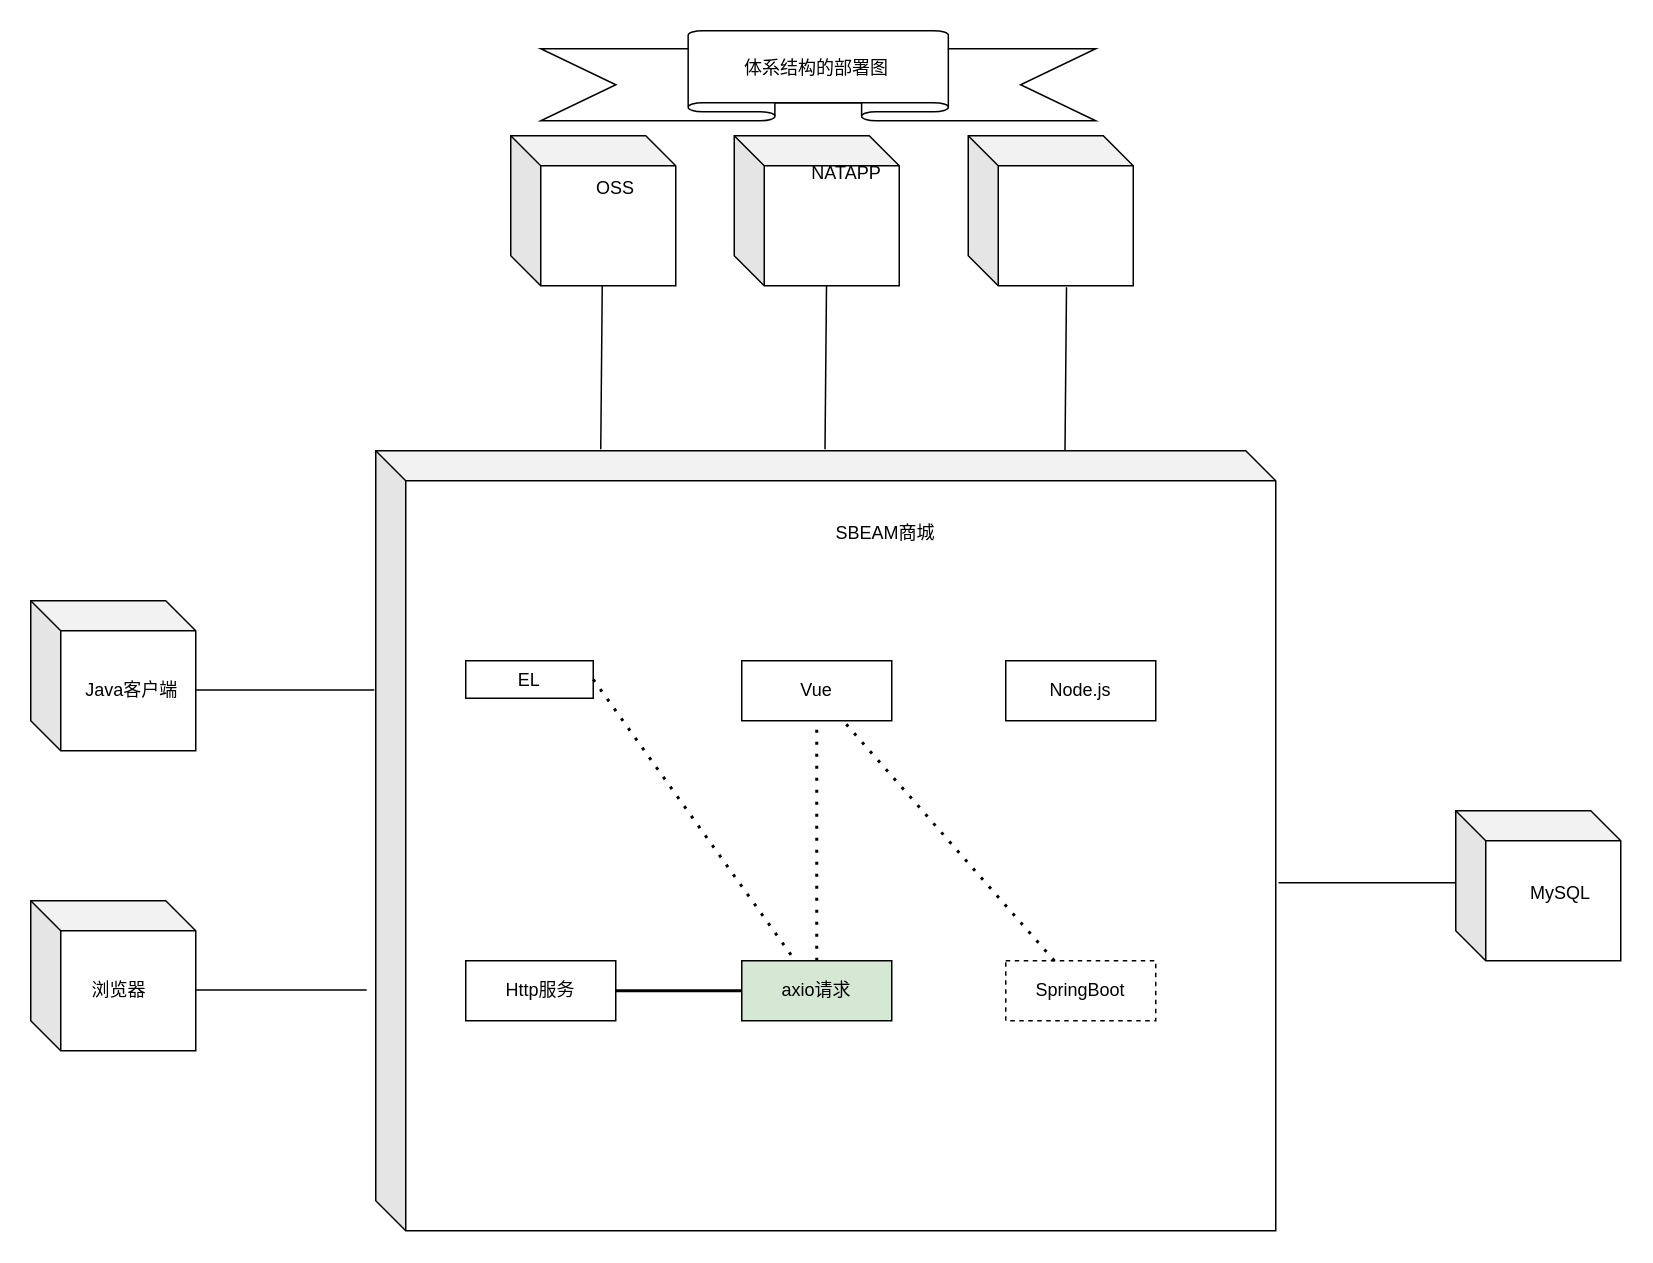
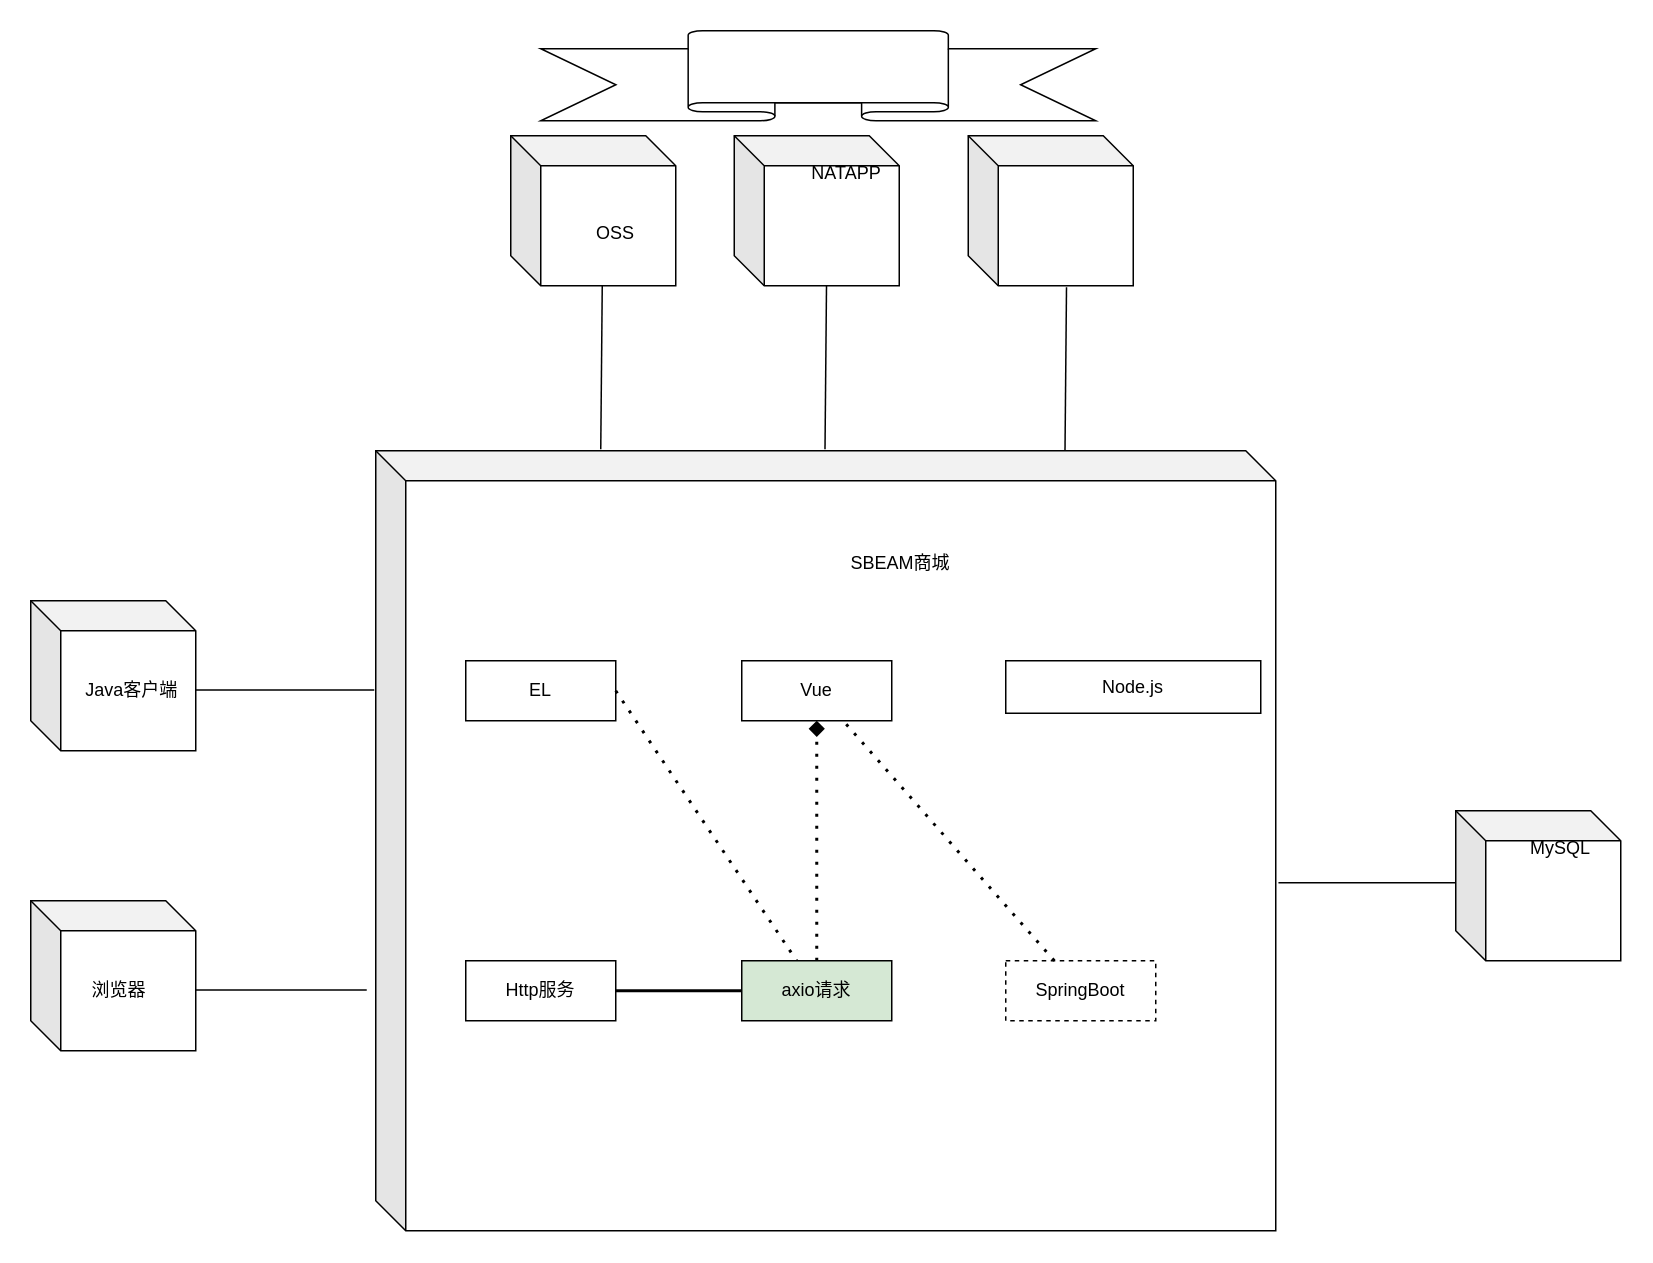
(817, 68) -> none
(616, 188) -> (616, 233)
(886, 533) -> (901, 563)
(530, 680) -> (541, 691)
(1081, 691) -> (1133, 687)
(817, 730) -> (817, 737)
(1561, 893) -> (1561, 848)
